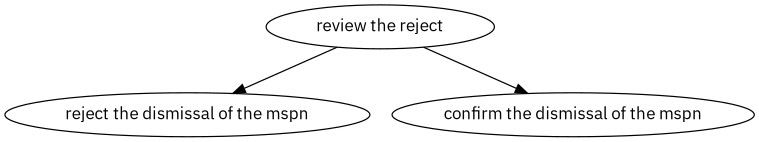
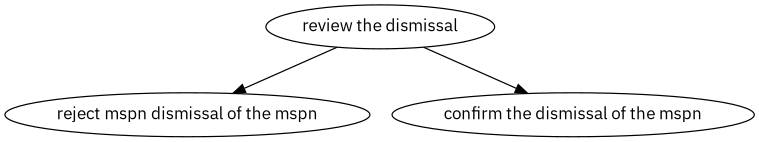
(380, 27) -> (380, 27)
(187, 115) -> (187, 115)
